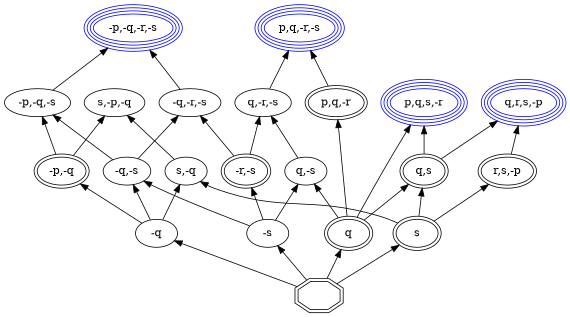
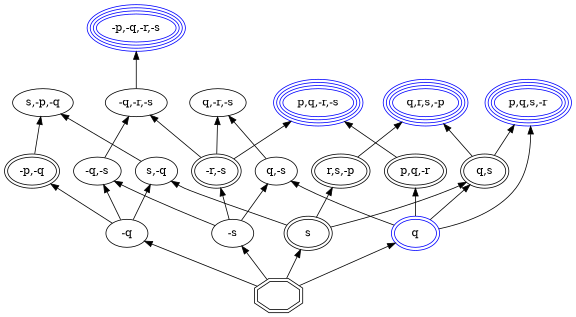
(277, 73) -> (259, 142)
(38, 103) -> none
(349, 233) -> (415, 233)
